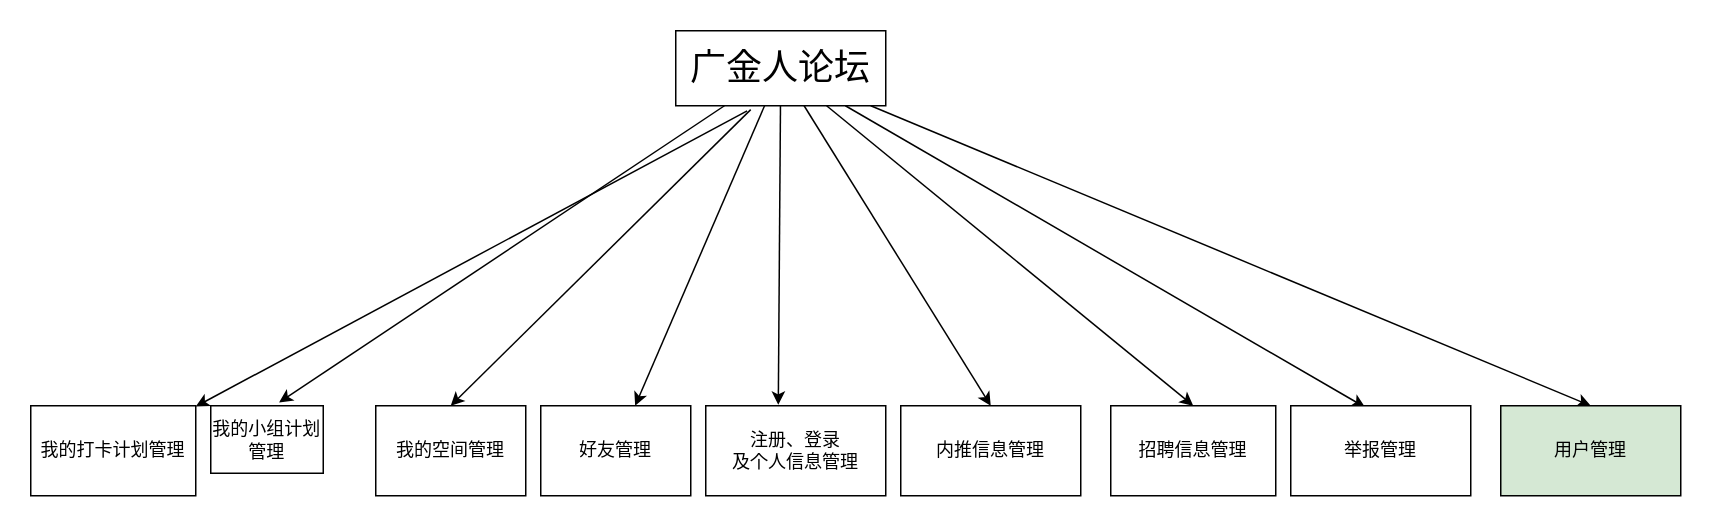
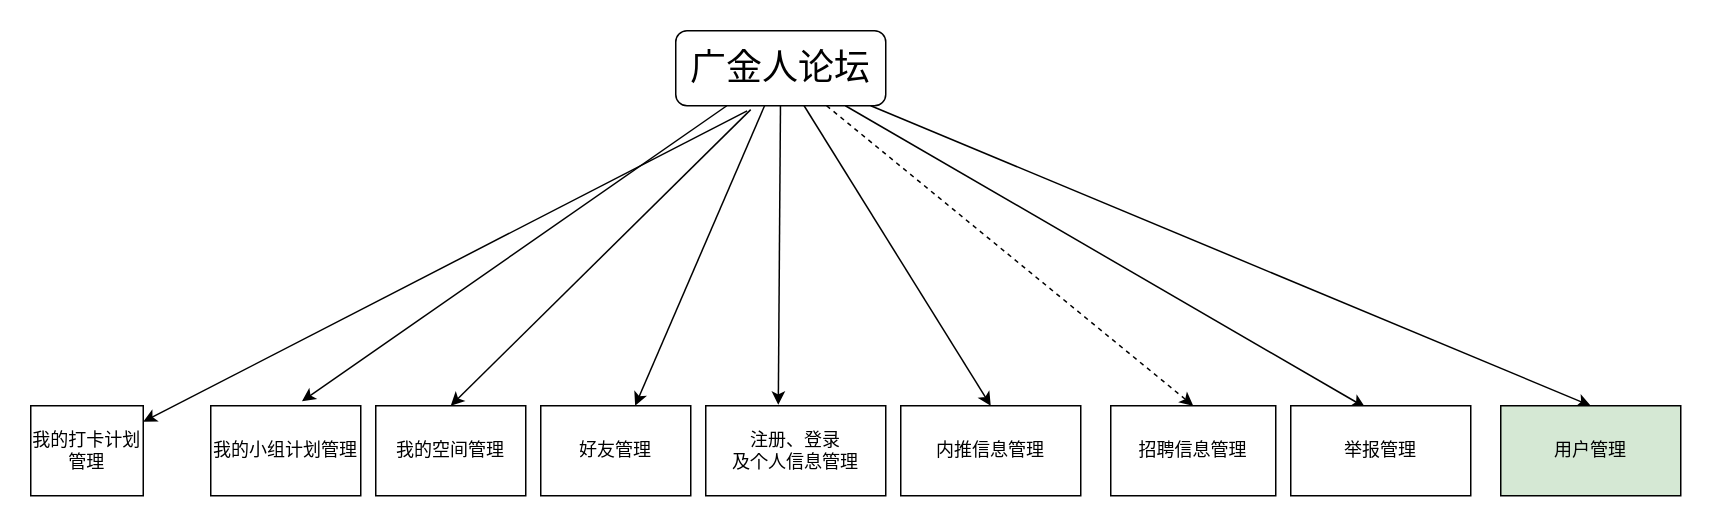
(781, 68) -> (781, 68)
(1005, 252) -> (1005, 252)
(267, 440) -> (286, 451)
(113, 451) -> (87, 451)
